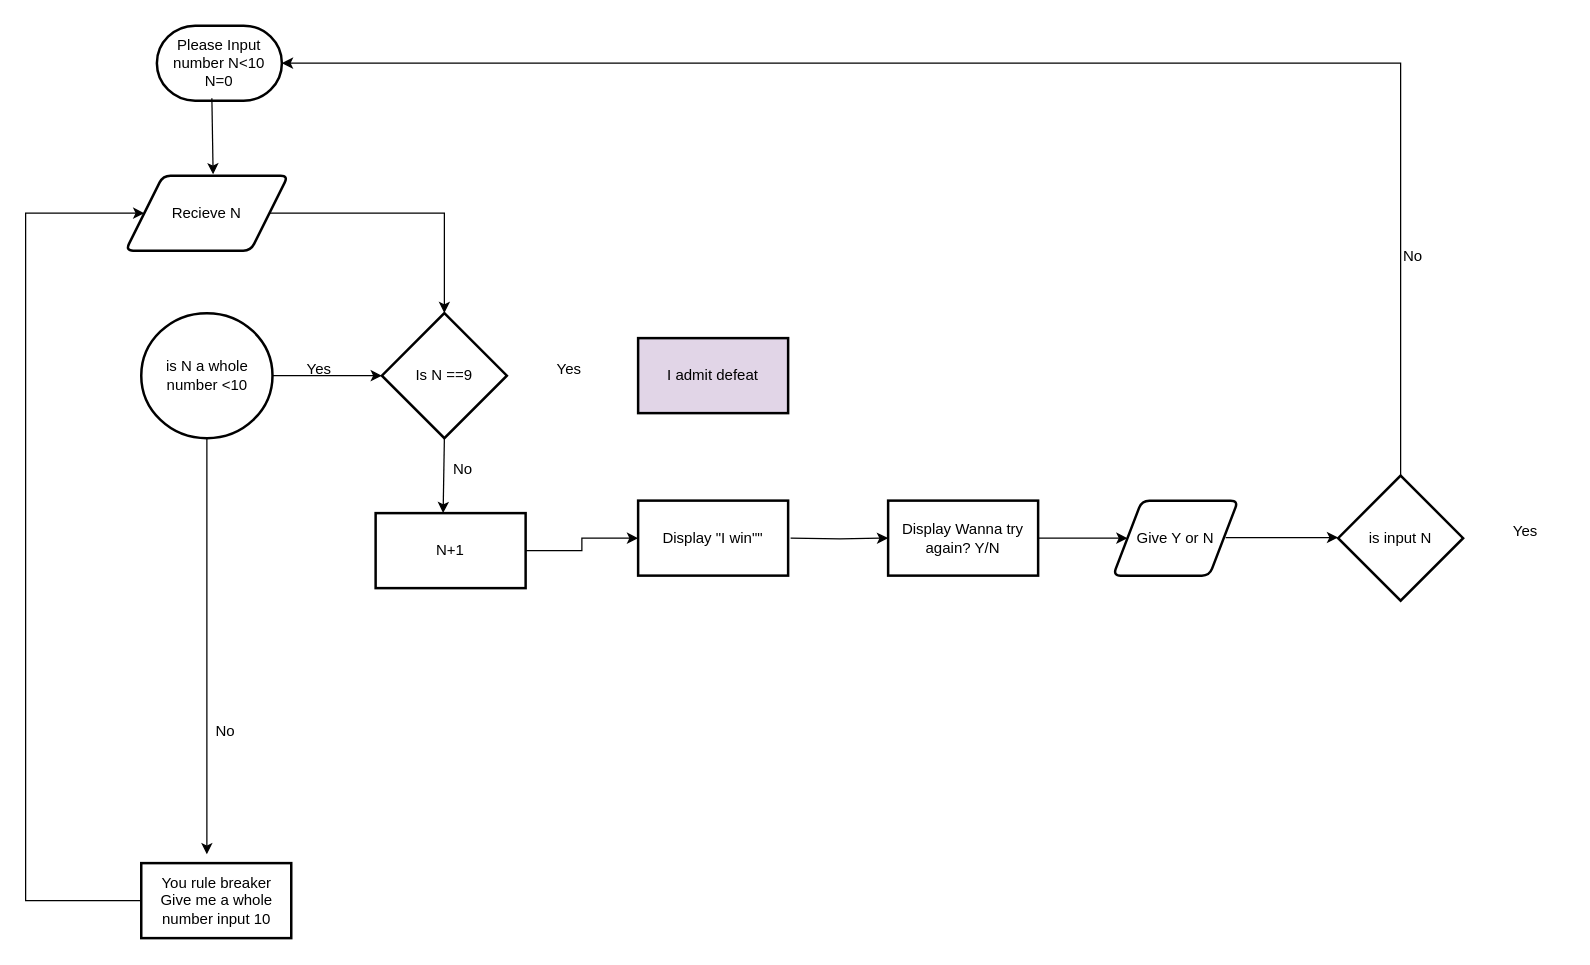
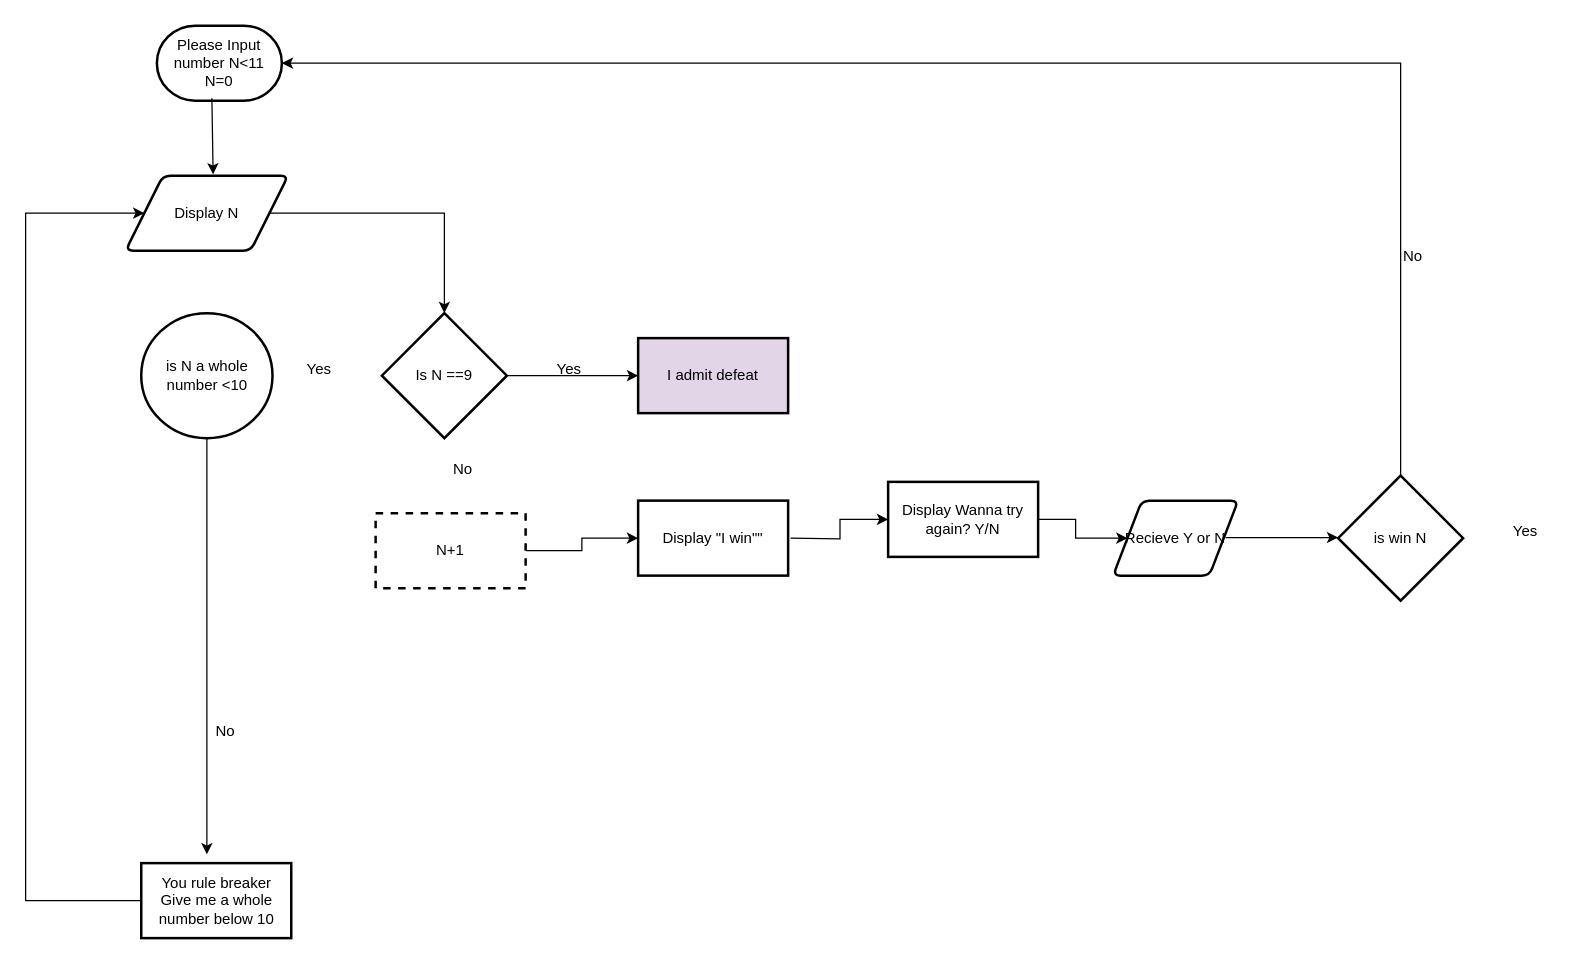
(219, 63) -> (219, 63)
(207, 213) -> (207, 213)
(323, 376) -> none
none -> (568, 376)
(444, 471) -> none
(963, 538) -> (963, 519)
(1176, 538) -> (1176, 538)
(1401, 538) -> (1401, 538)
(451, 551) -> (451, 551)
(217, 901) -> (217, 901)
